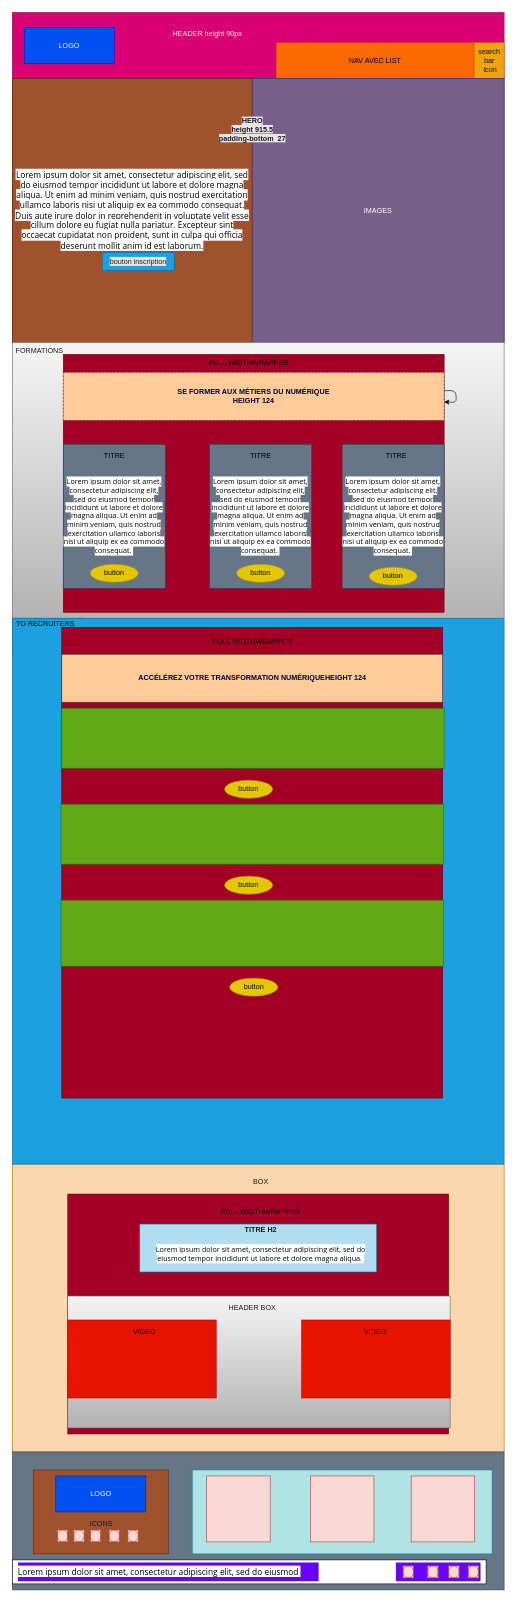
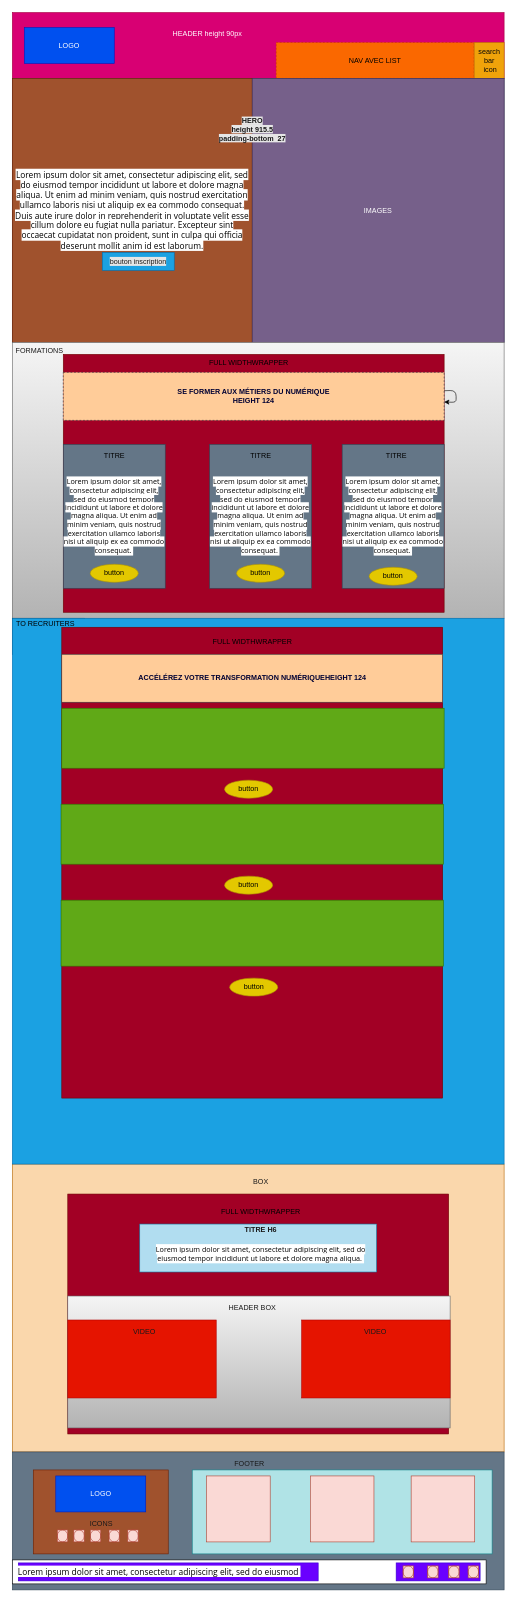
(261, 1230) -> (261, 1230)
none -> (249, 1464)
